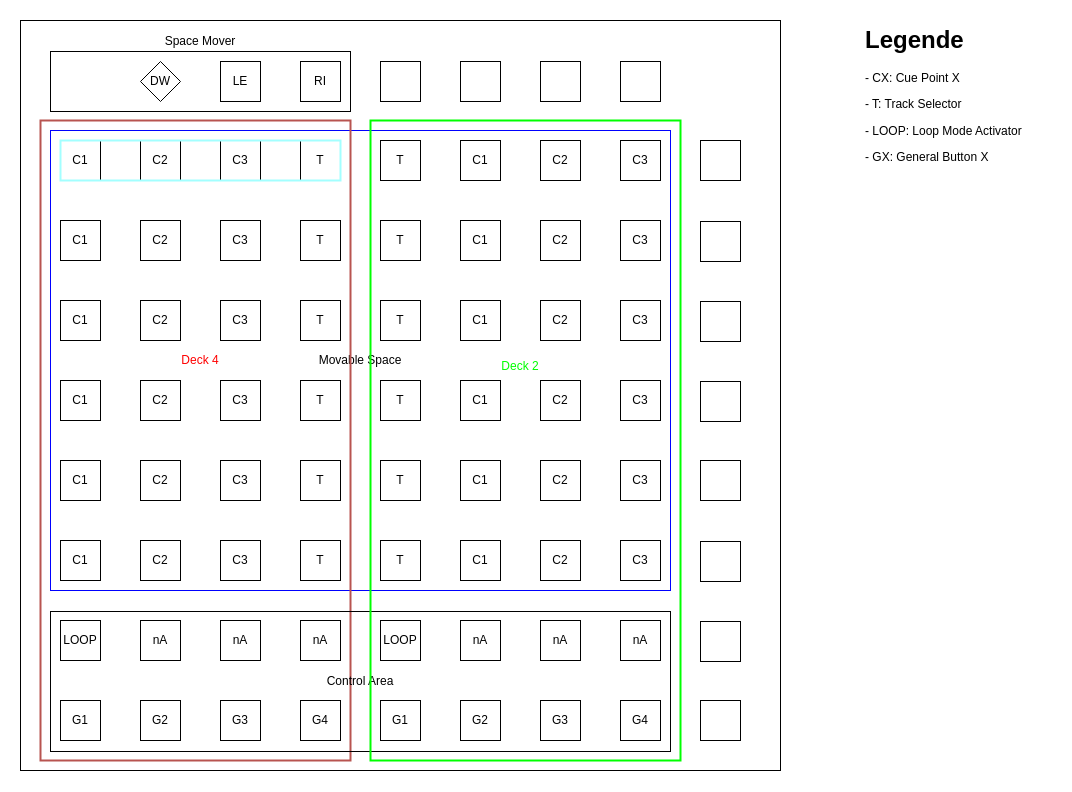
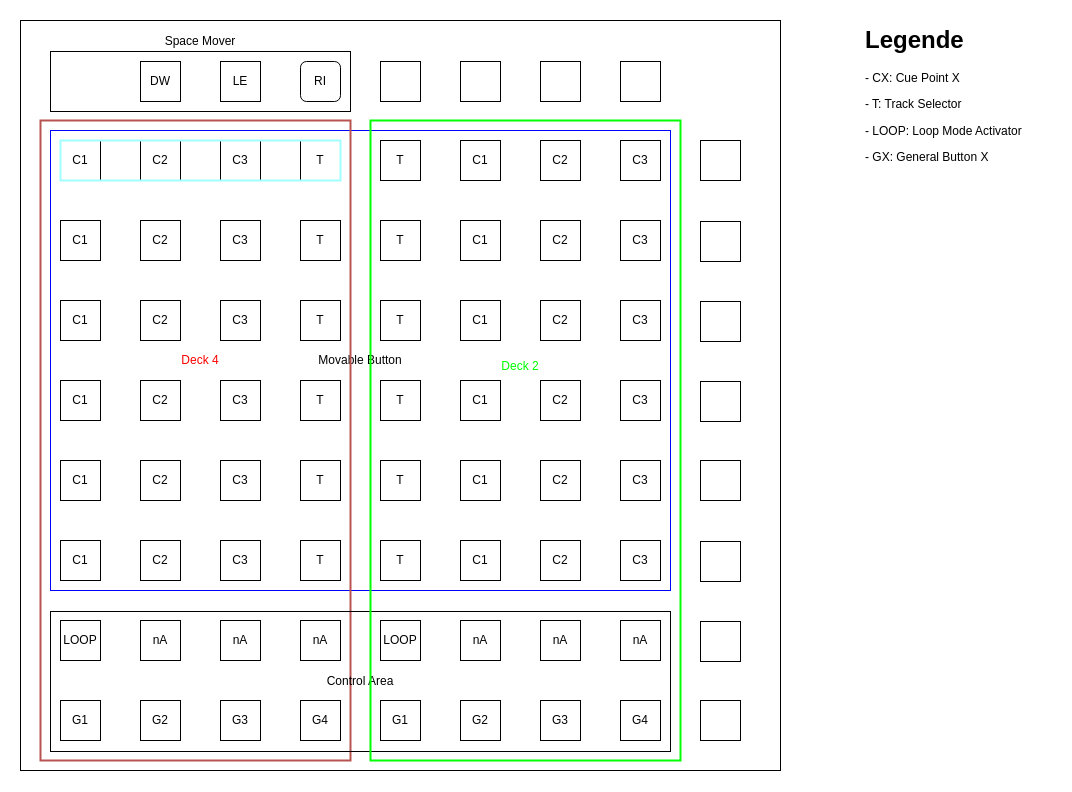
(161, 82) -> (161, 82)
(321, 82) -> (321, 82)
(361, 361) -> (361, 361)
